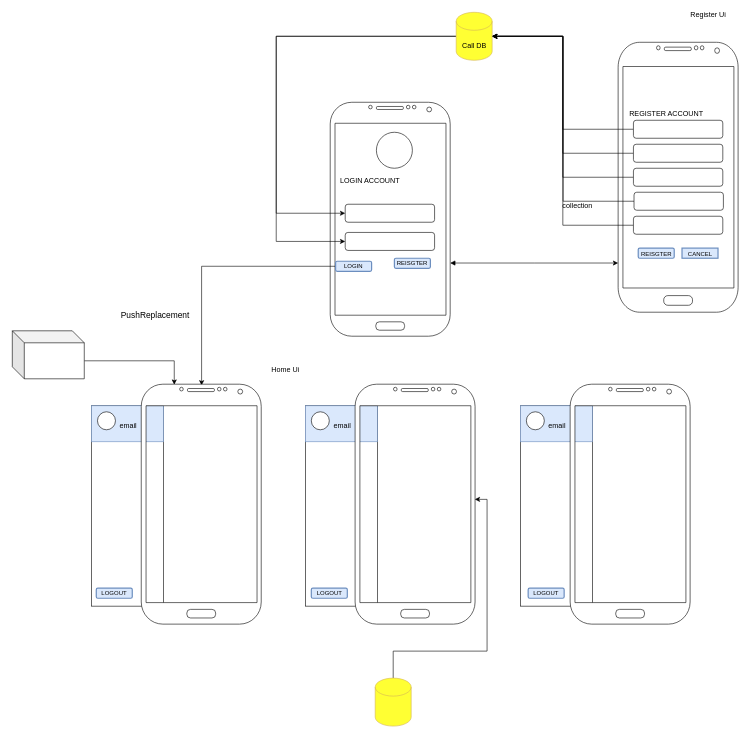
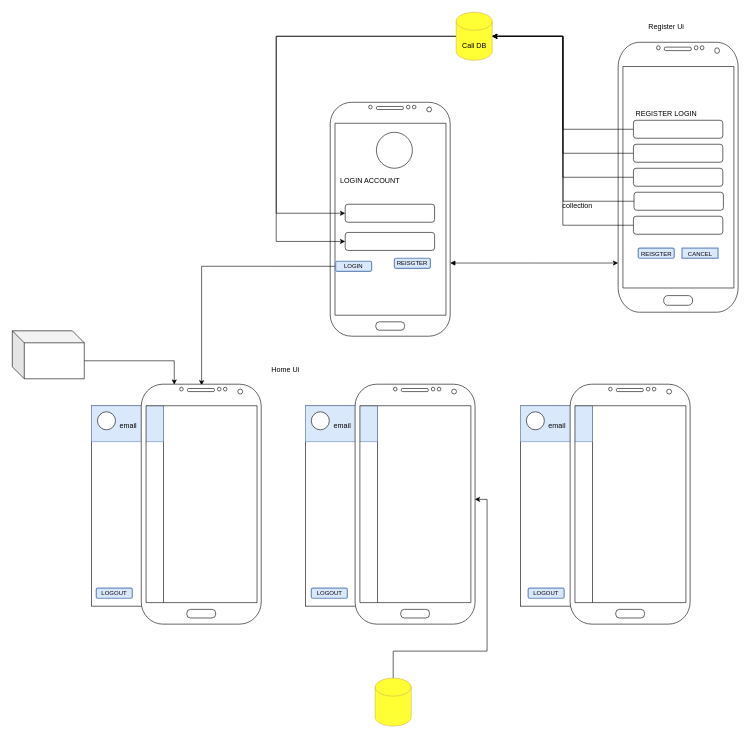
(708, 15) -> (666, 27)
(667, 114) -> (667, 114)
(155, 315) -> none
